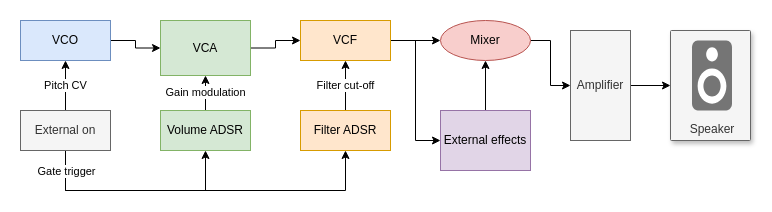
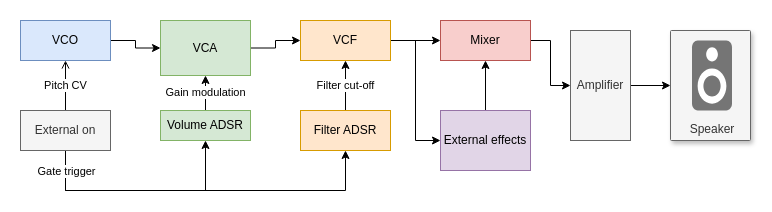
(486, 41) -> (486, 41)
(66, 69) -> (66, 67)
(206, 131) -> (206, 126)
